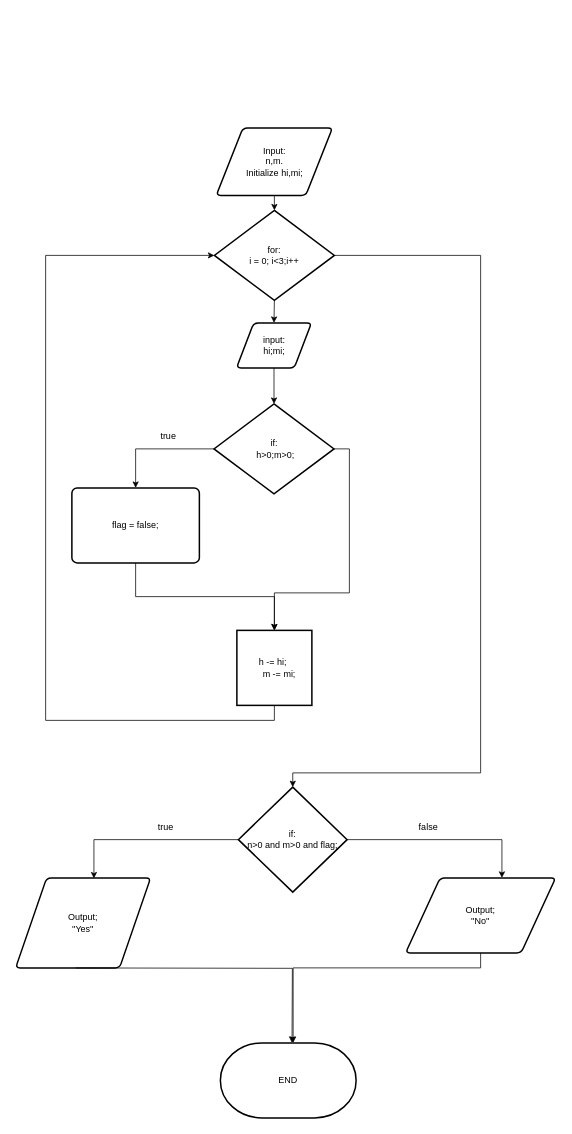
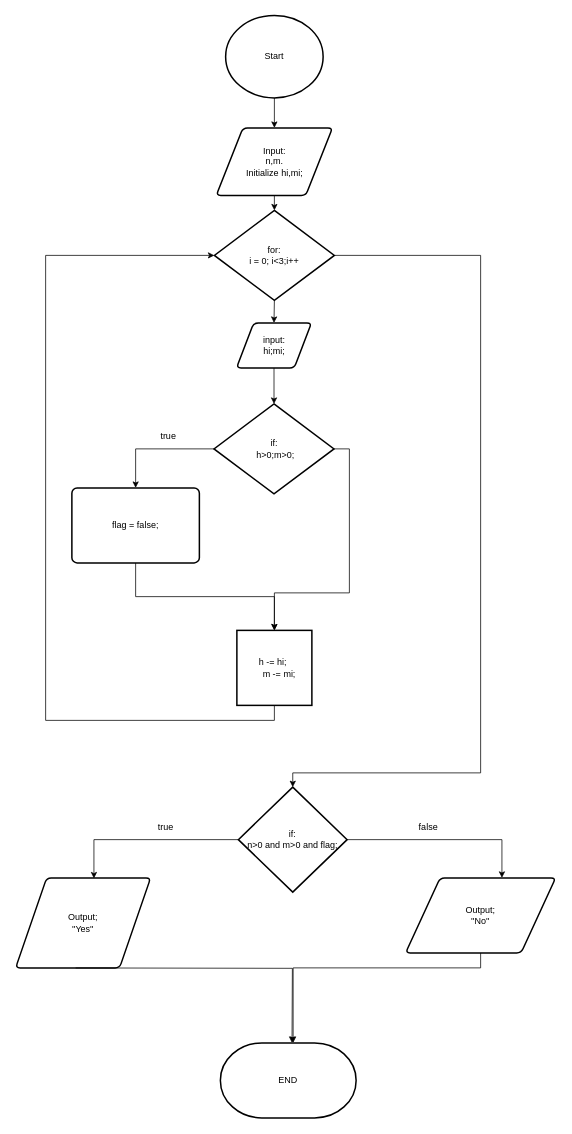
none -> (274, 57)
none -> (274, 110)
